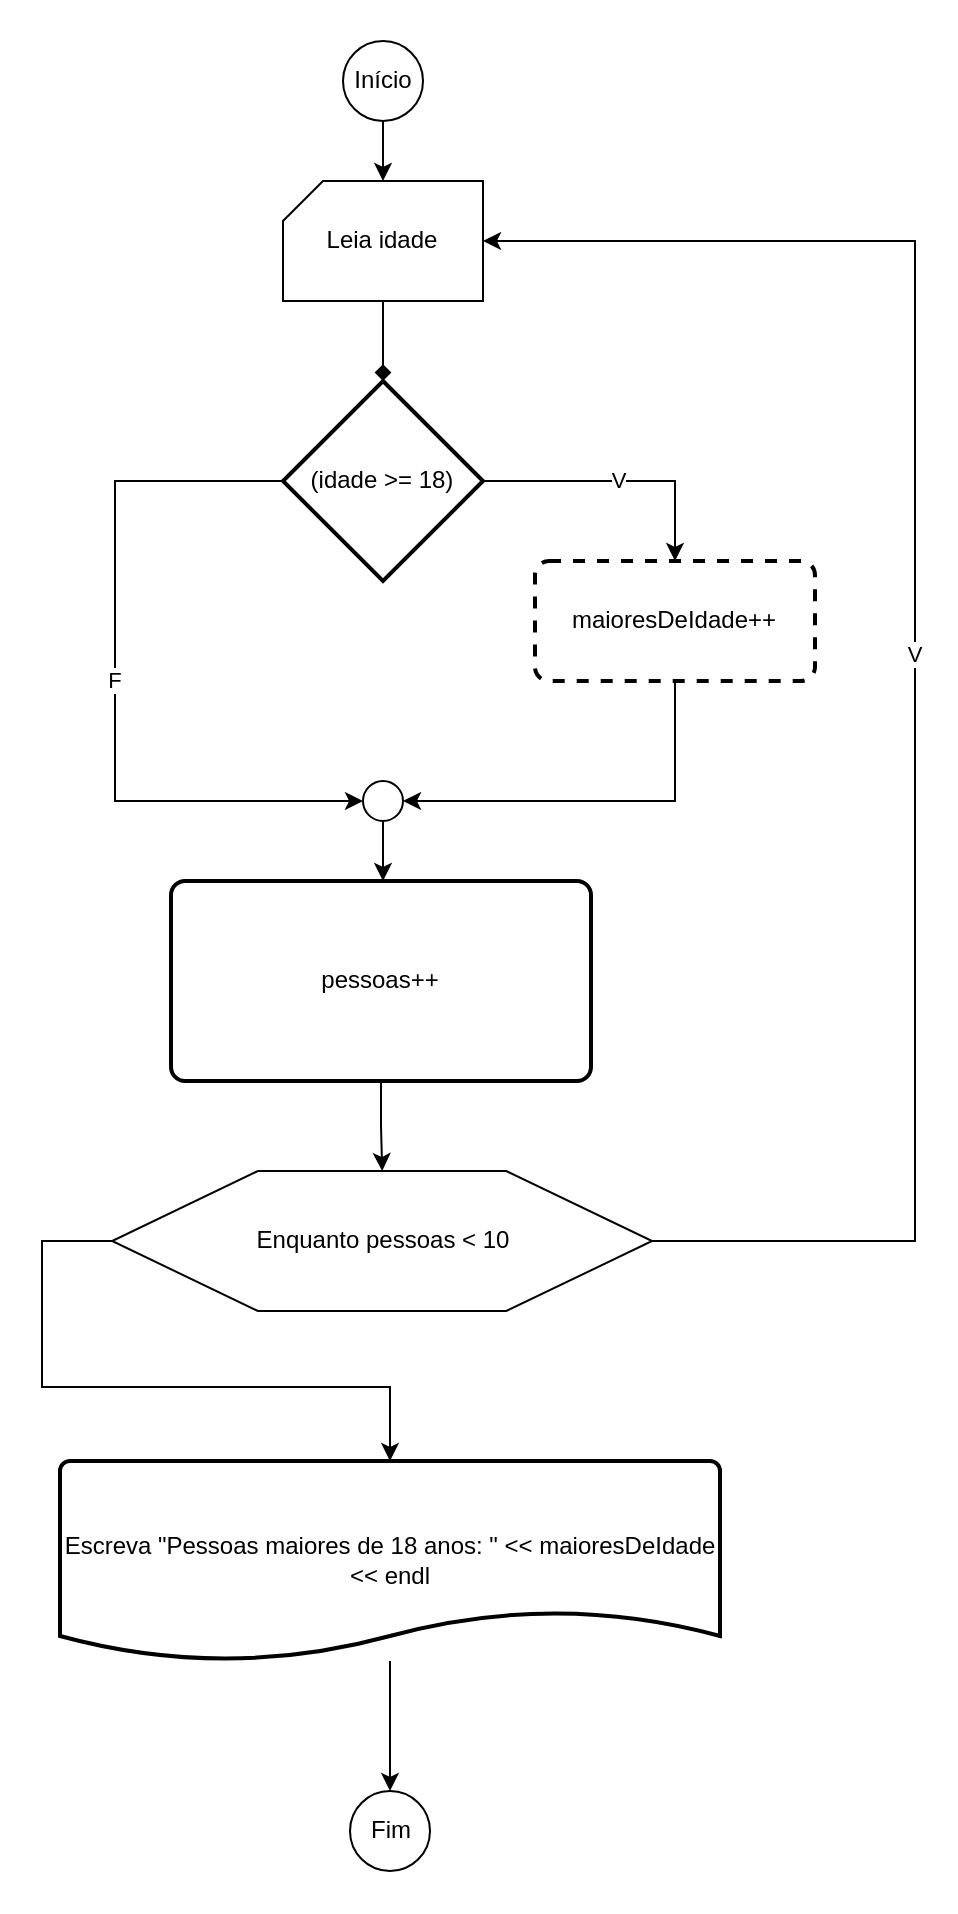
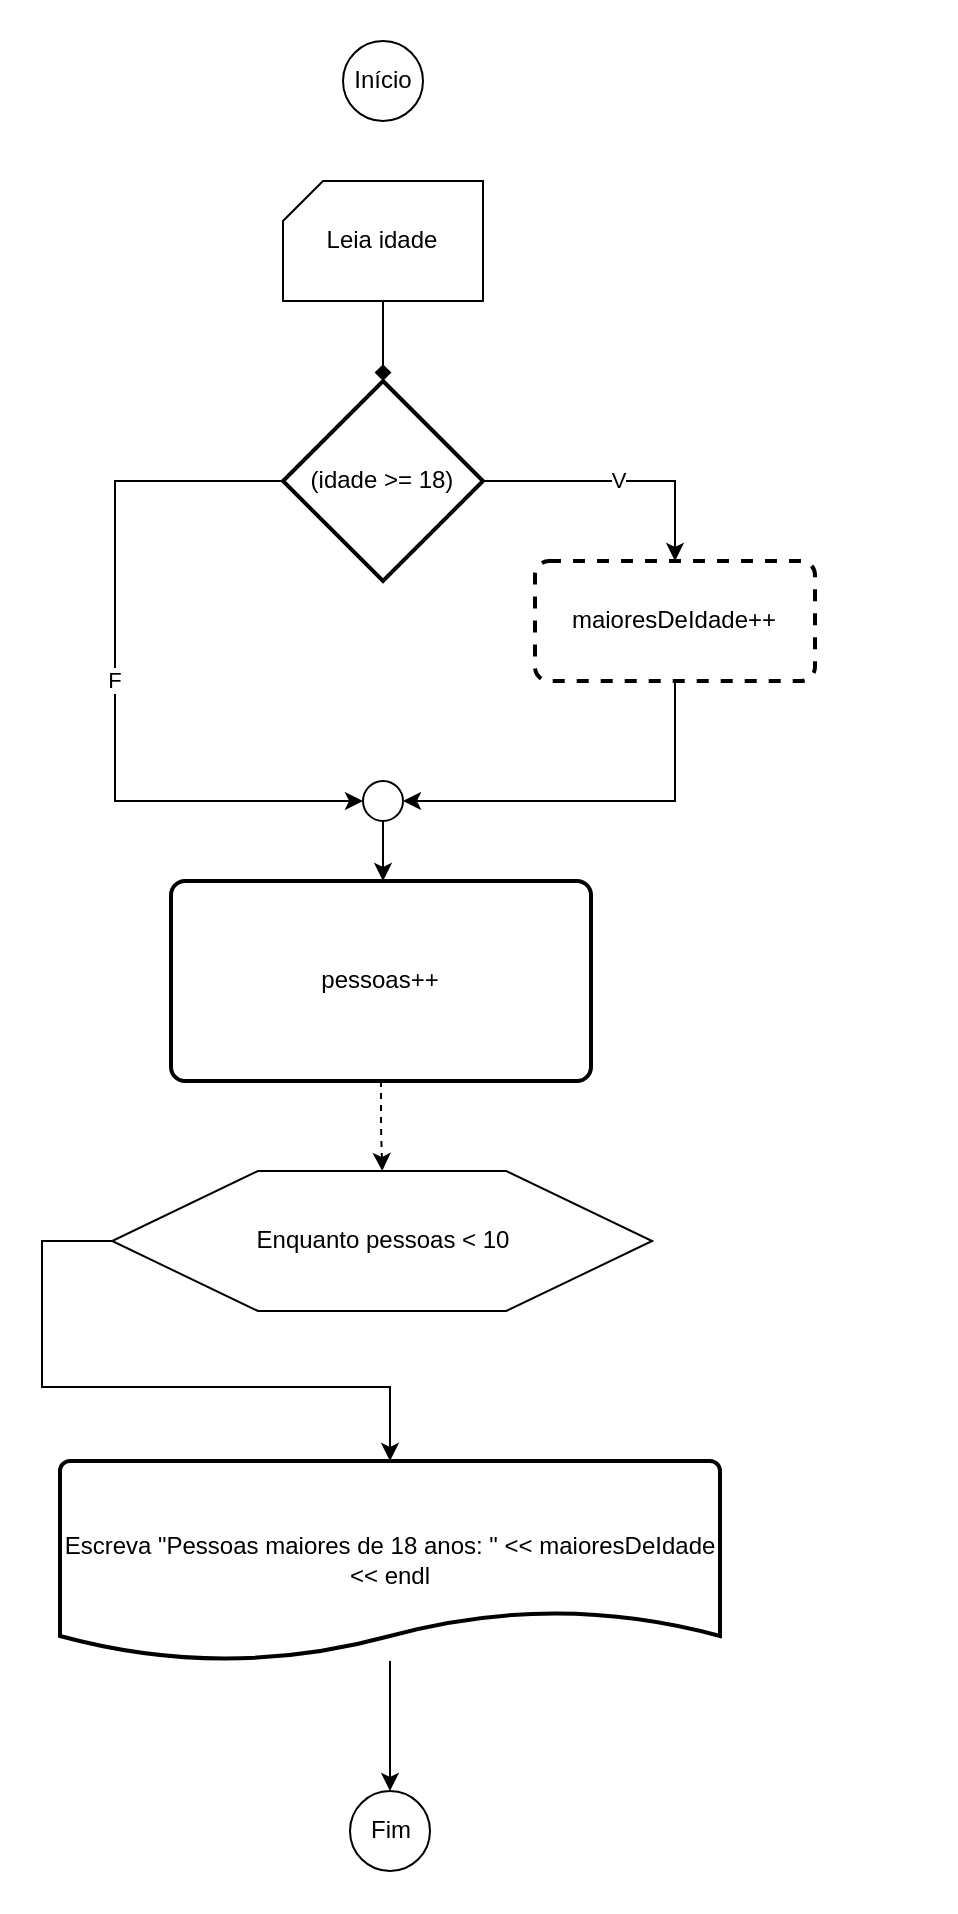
(383, 158) -> none
(915, 1078) -> none
(381, 1118) -> (381, 1118)
